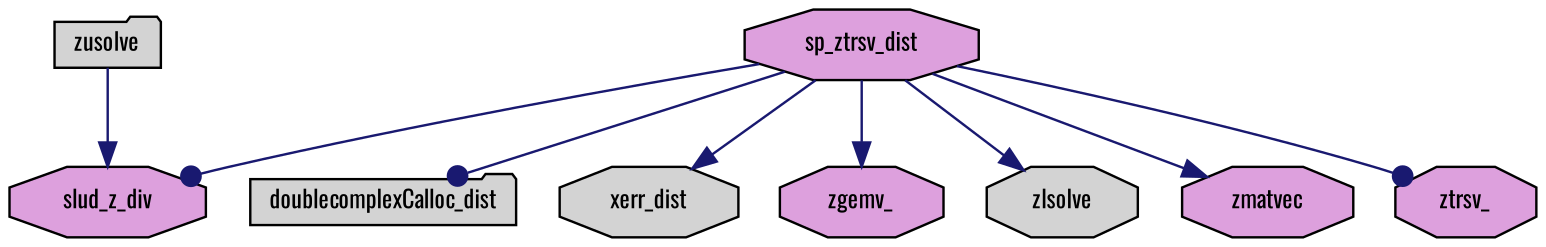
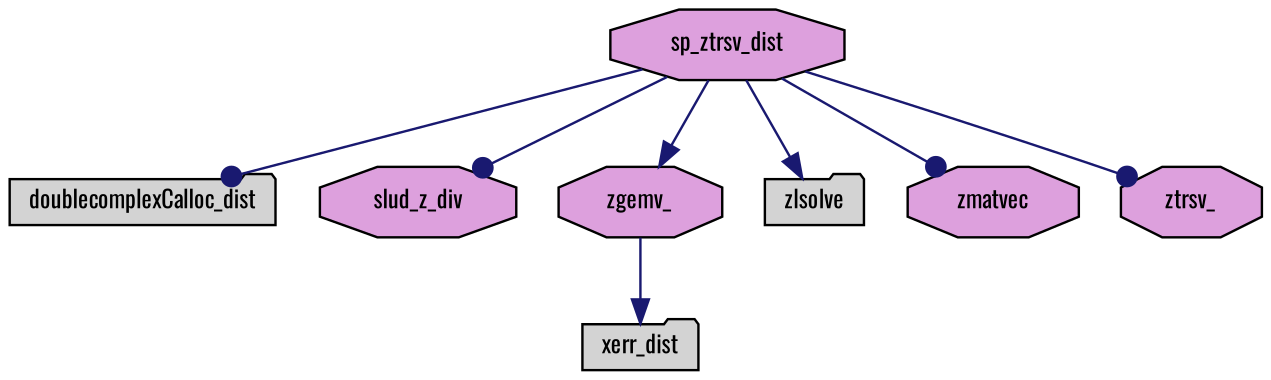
(108, 45) -> none
(764, 117) -> (640, 268)
(1058, 121) -> (855, 120)
(649, 202) -> (640, 347)
(1062, 202) -> (814, 202)
